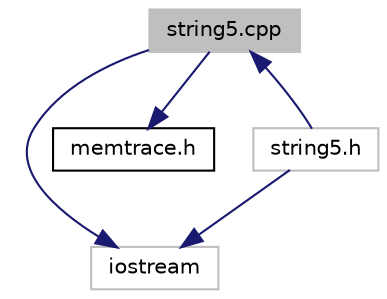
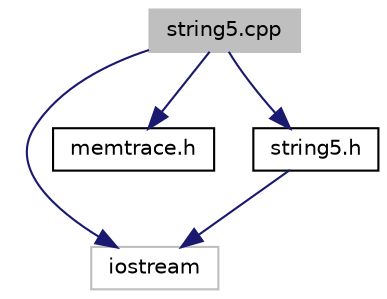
(290, 97) -> (251, 83)
(316, 149) -> (316, 149)
